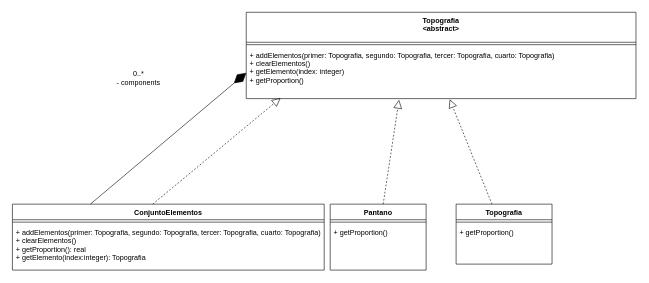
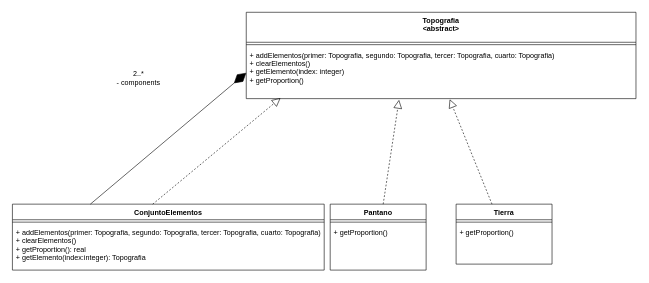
(139, 78) -> (139, 78)
(504, 212) -> (504, 212)
